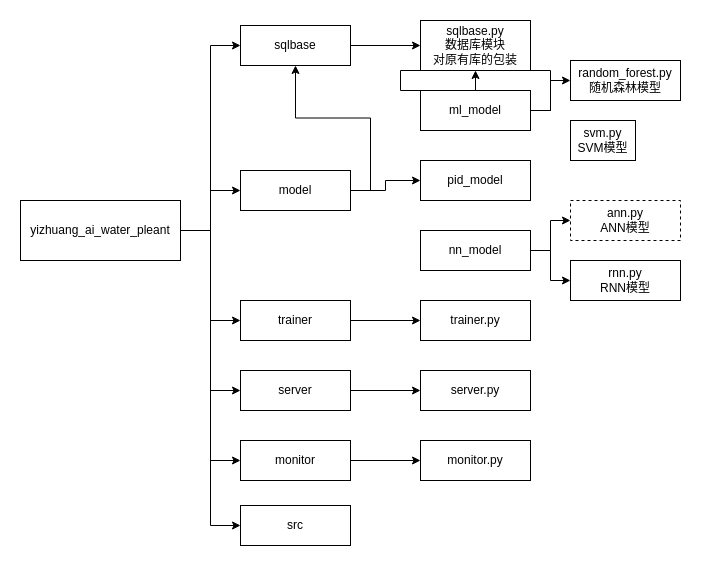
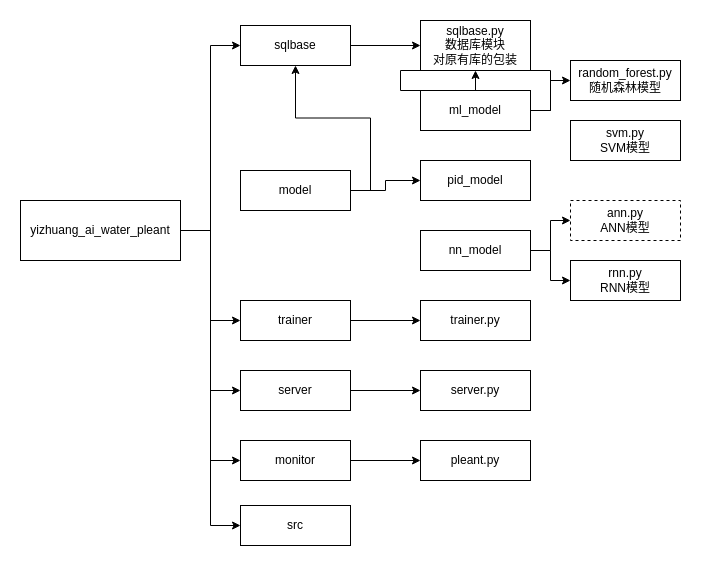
(603, 141) -> (626, 141)
(223, 191) -> none
(476, 461) -> (476, 461)
